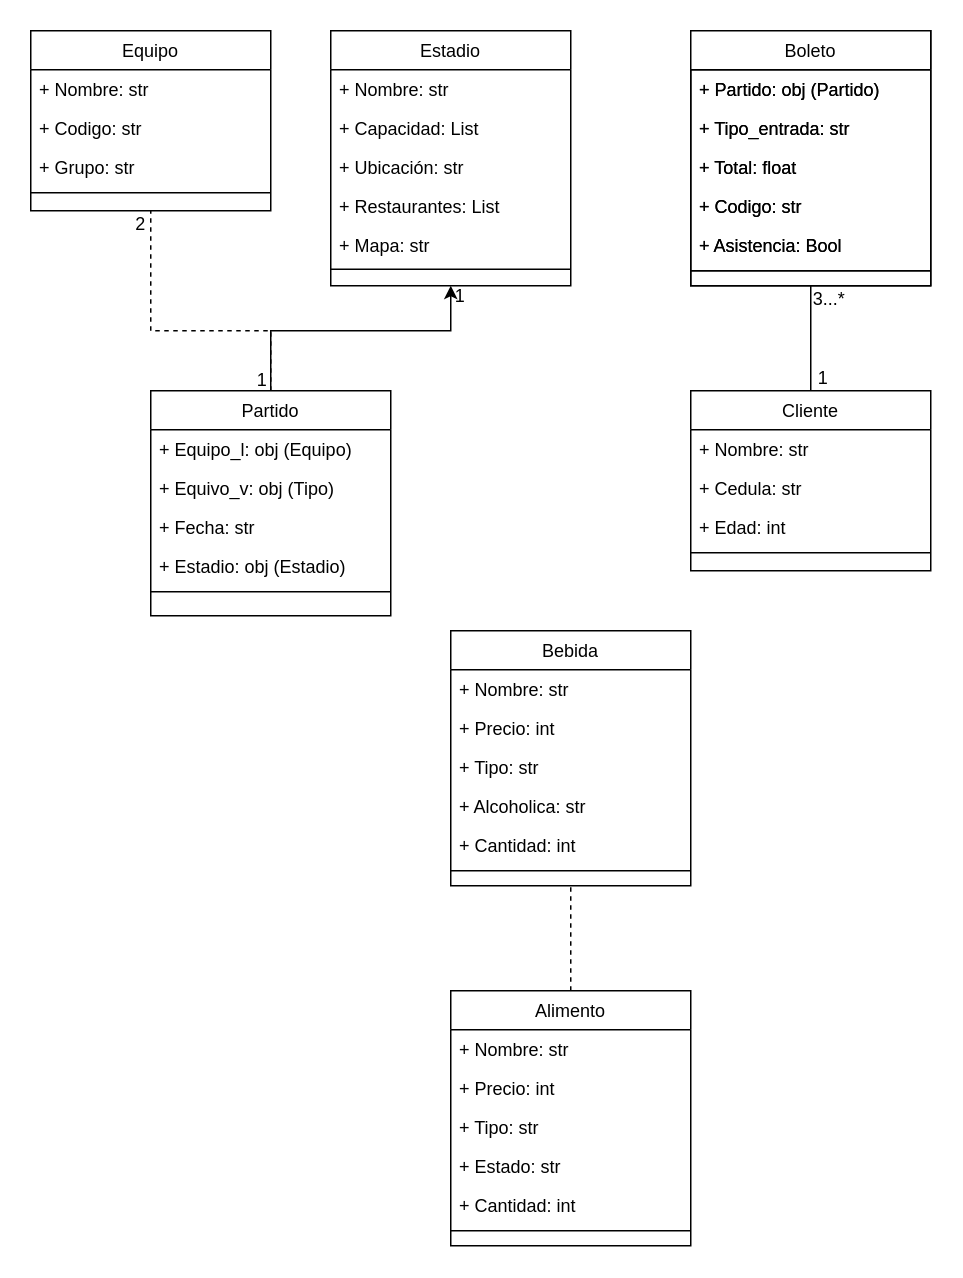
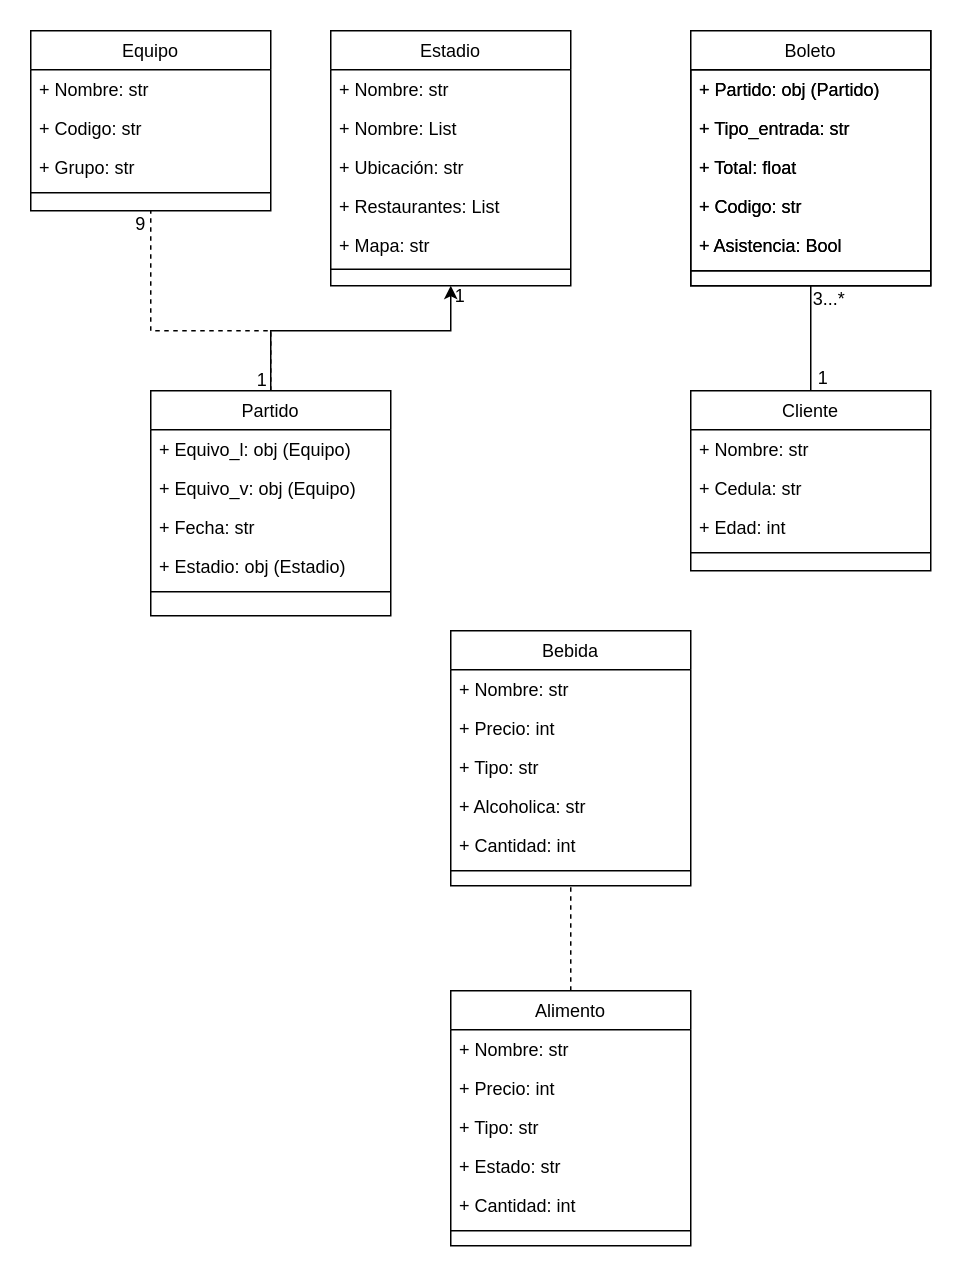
(413, 129) -> (400, 129)
(141, 224) -> (141, 224)
(264, 450) -> (264, 450)
(256, 489) -> (266, 489)
